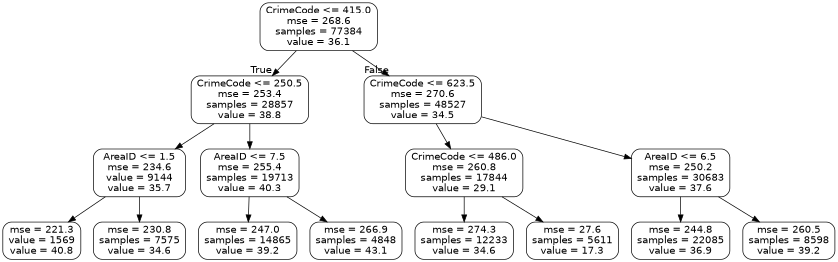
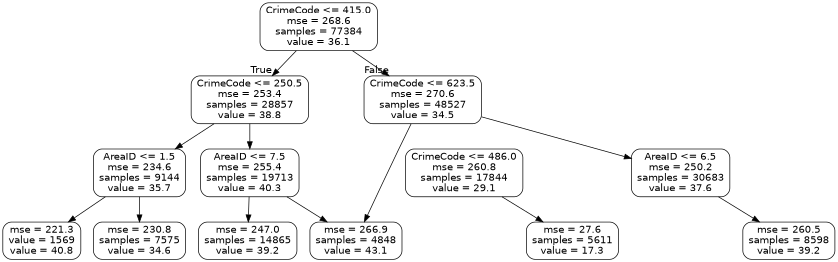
(442, 133) -> (389, 170)
(140, 173) -> (140, 173)
(464, 241) -> none
(681, 241) -> none
